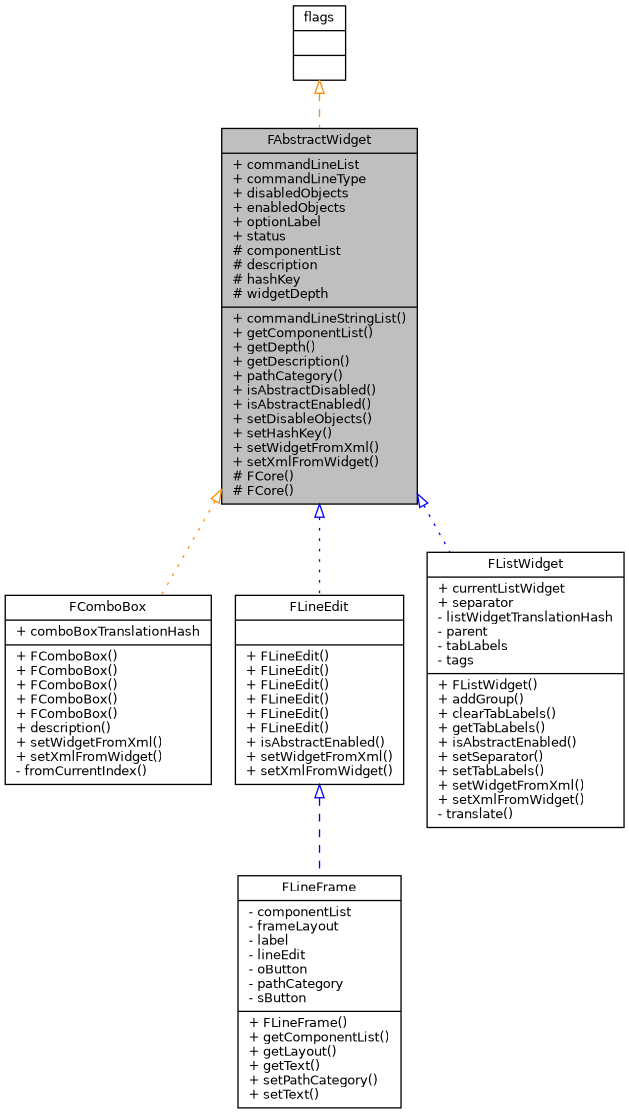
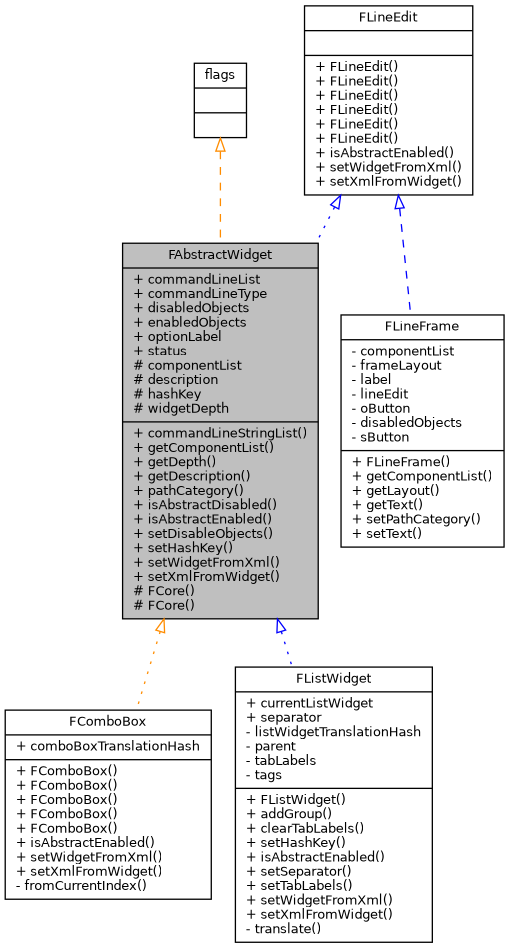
(320, 556) -> (325, 225)
(63, 728) -> (85, 843)
(492, 728) -> (296, 843)
(296, 984) -> (407, 423)
